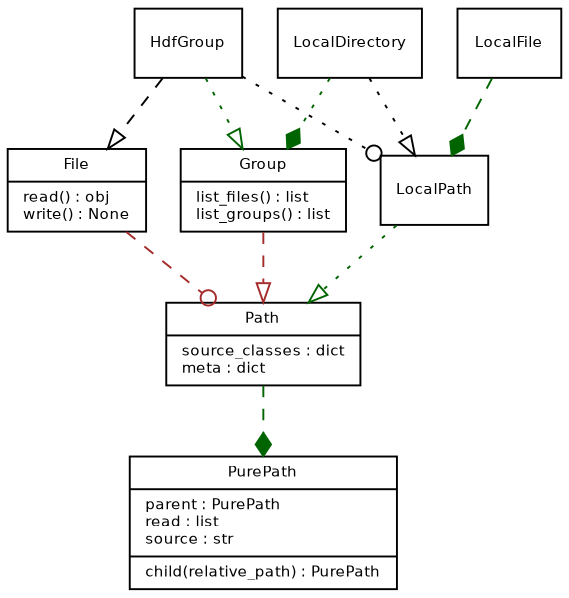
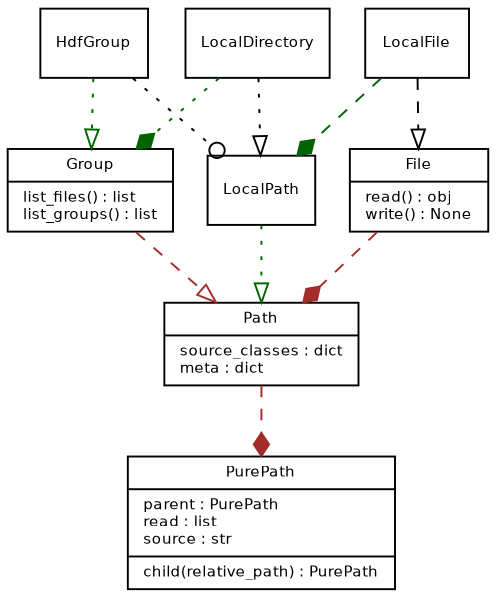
(141, 106) -> (418, 104)
(164, 262) -> (348, 259)
(263, 409) -> (261, 409)
